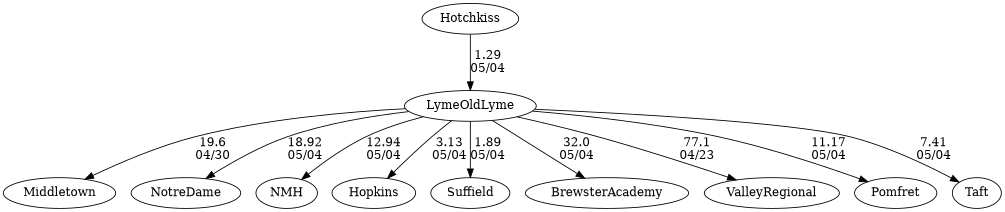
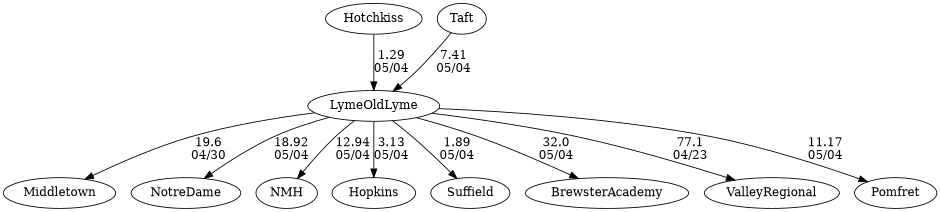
(748, 123) -> (427, 60)
